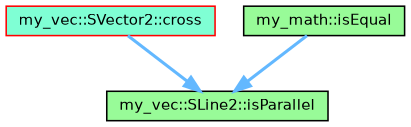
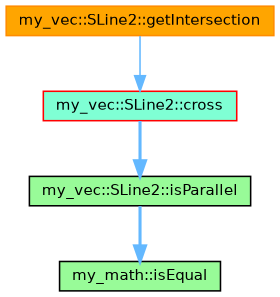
(111, 21) -> (140, 106)
none -> (140, 21)
(277, 59) -> (140, 226)
